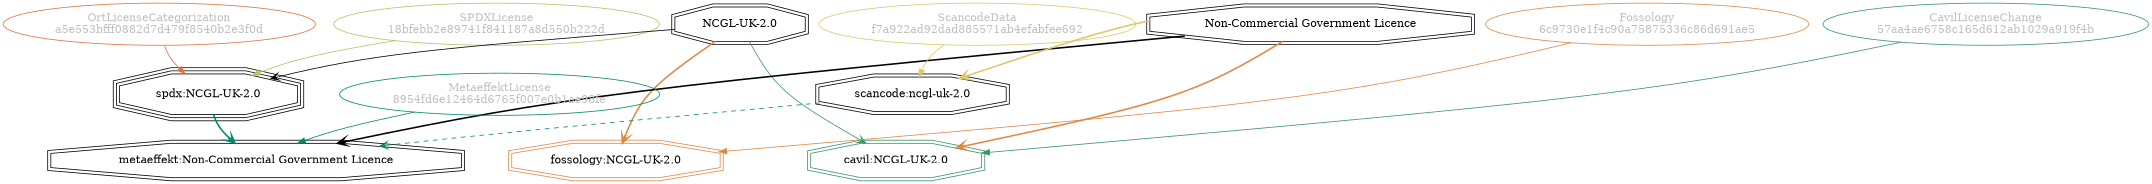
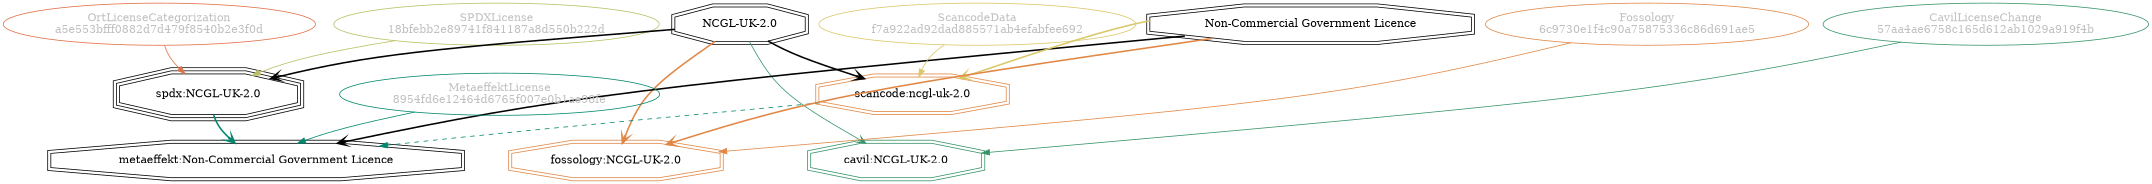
(476, 46) -> (476, 46)
none -> (811, 61)
(913, 94) -> (913, 94)
(1129, 109) -> (941, 79)
(604, 123) -> (604, 123)
